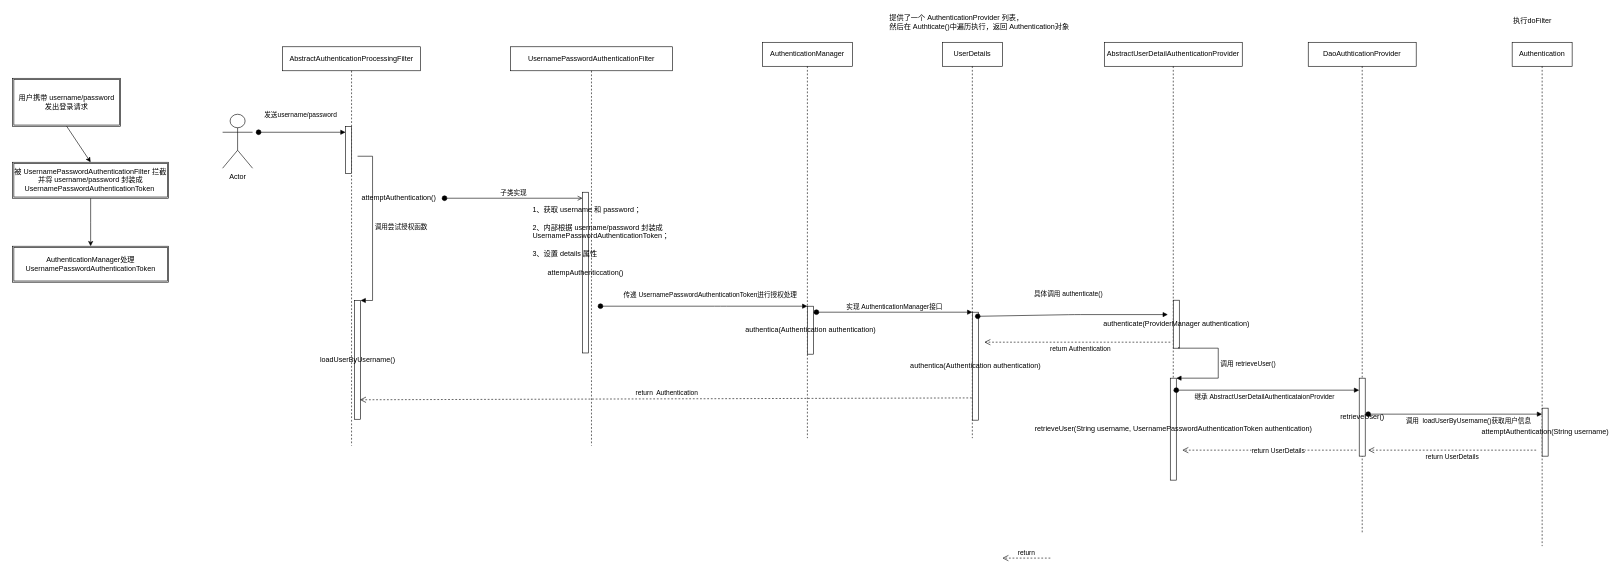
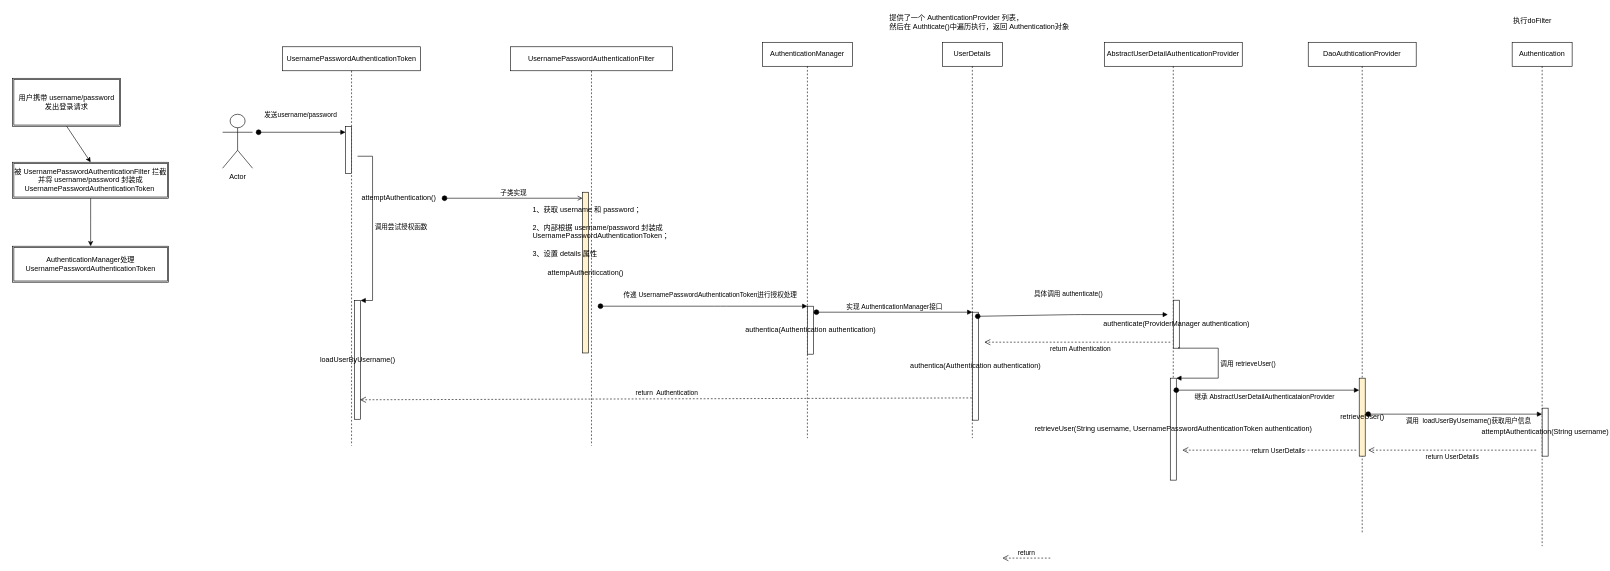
(351, 59) -> (351, 59)
(585, 273) -> (585, 273)
(1362, 417) -> (1362, 417)
